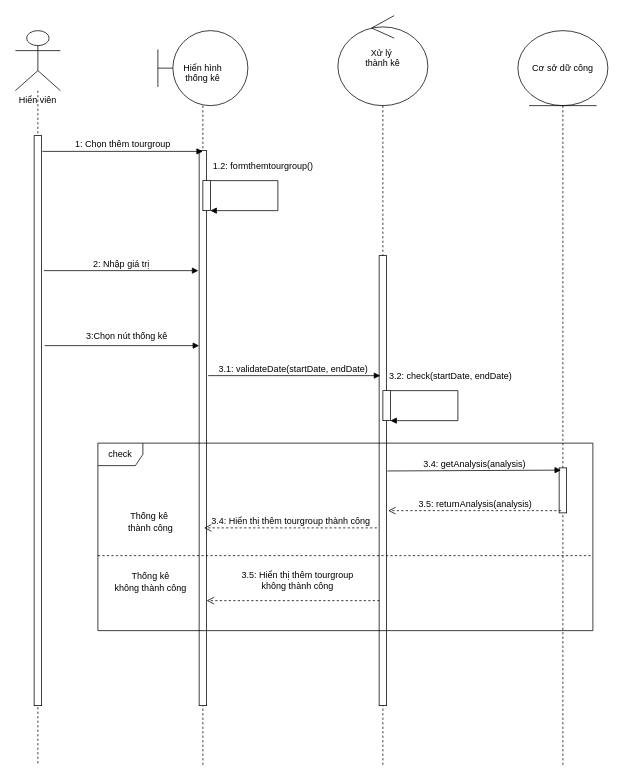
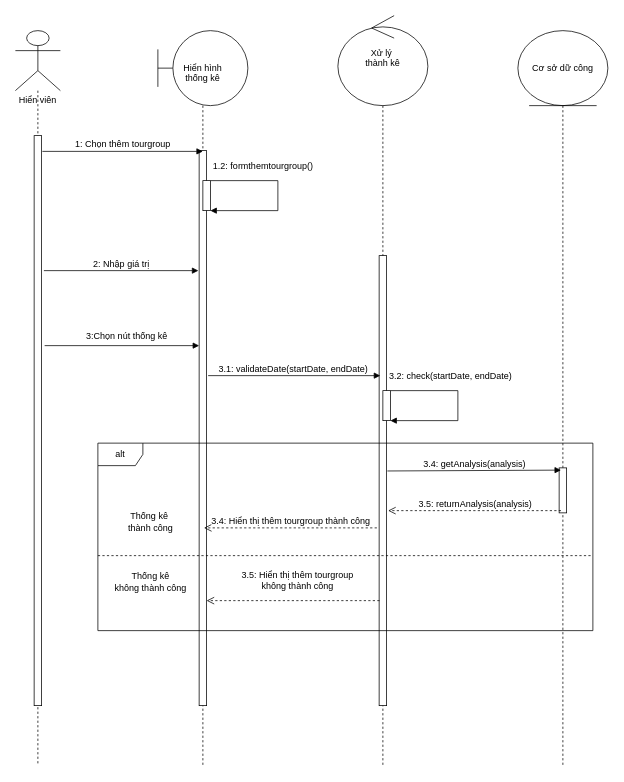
(120, 454) -> (120, 454)
